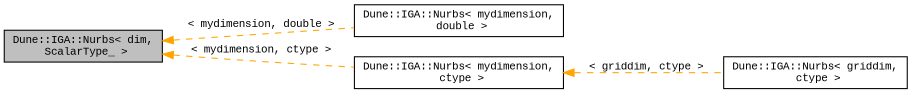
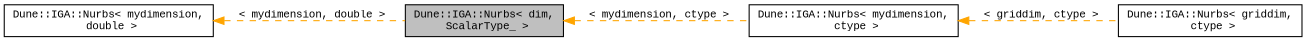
(264, 34) -> (315, 21)
